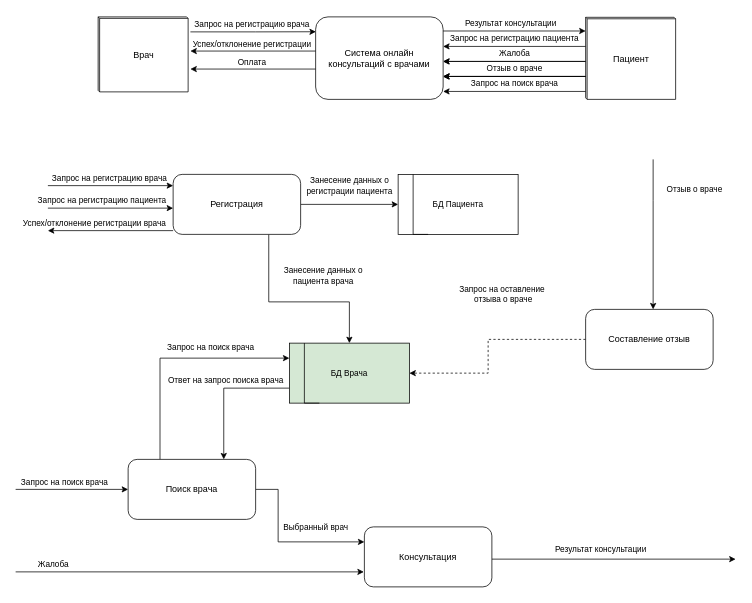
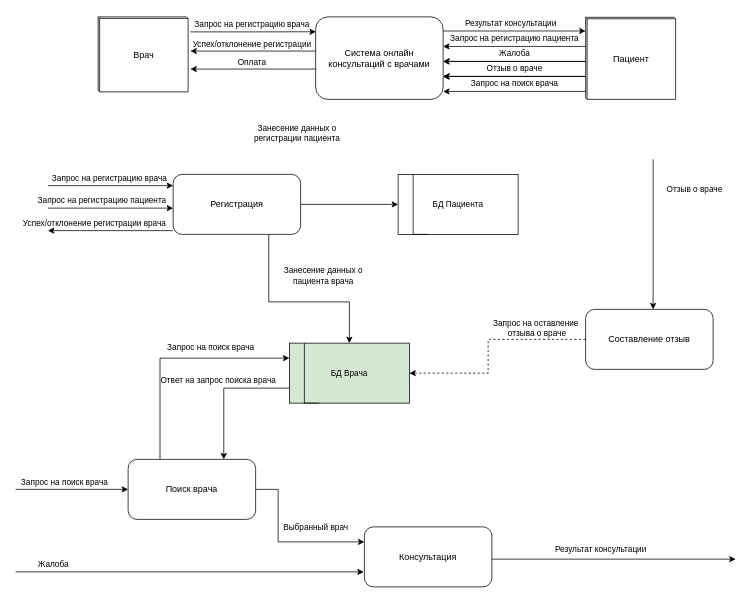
(349, 186) -> (297, 133)
(503, 294) -> (537, 328)
(225, 381) -> (218, 381)
